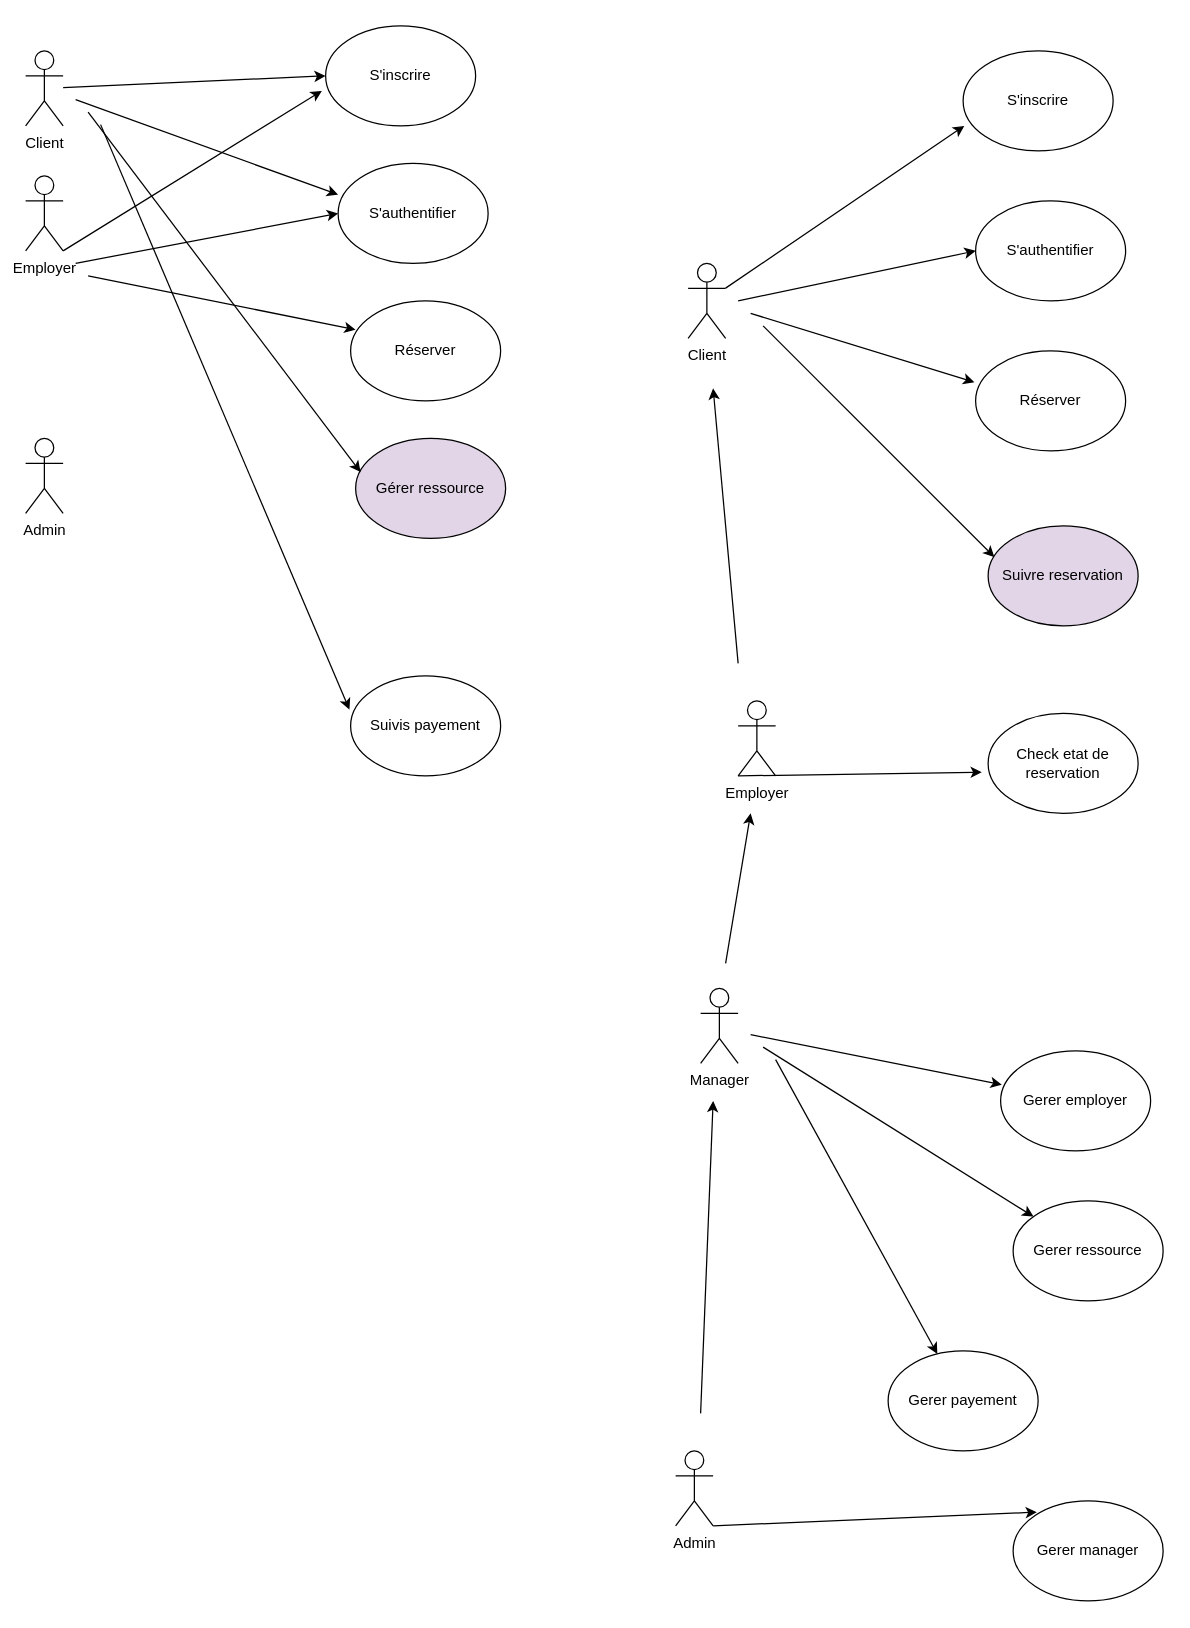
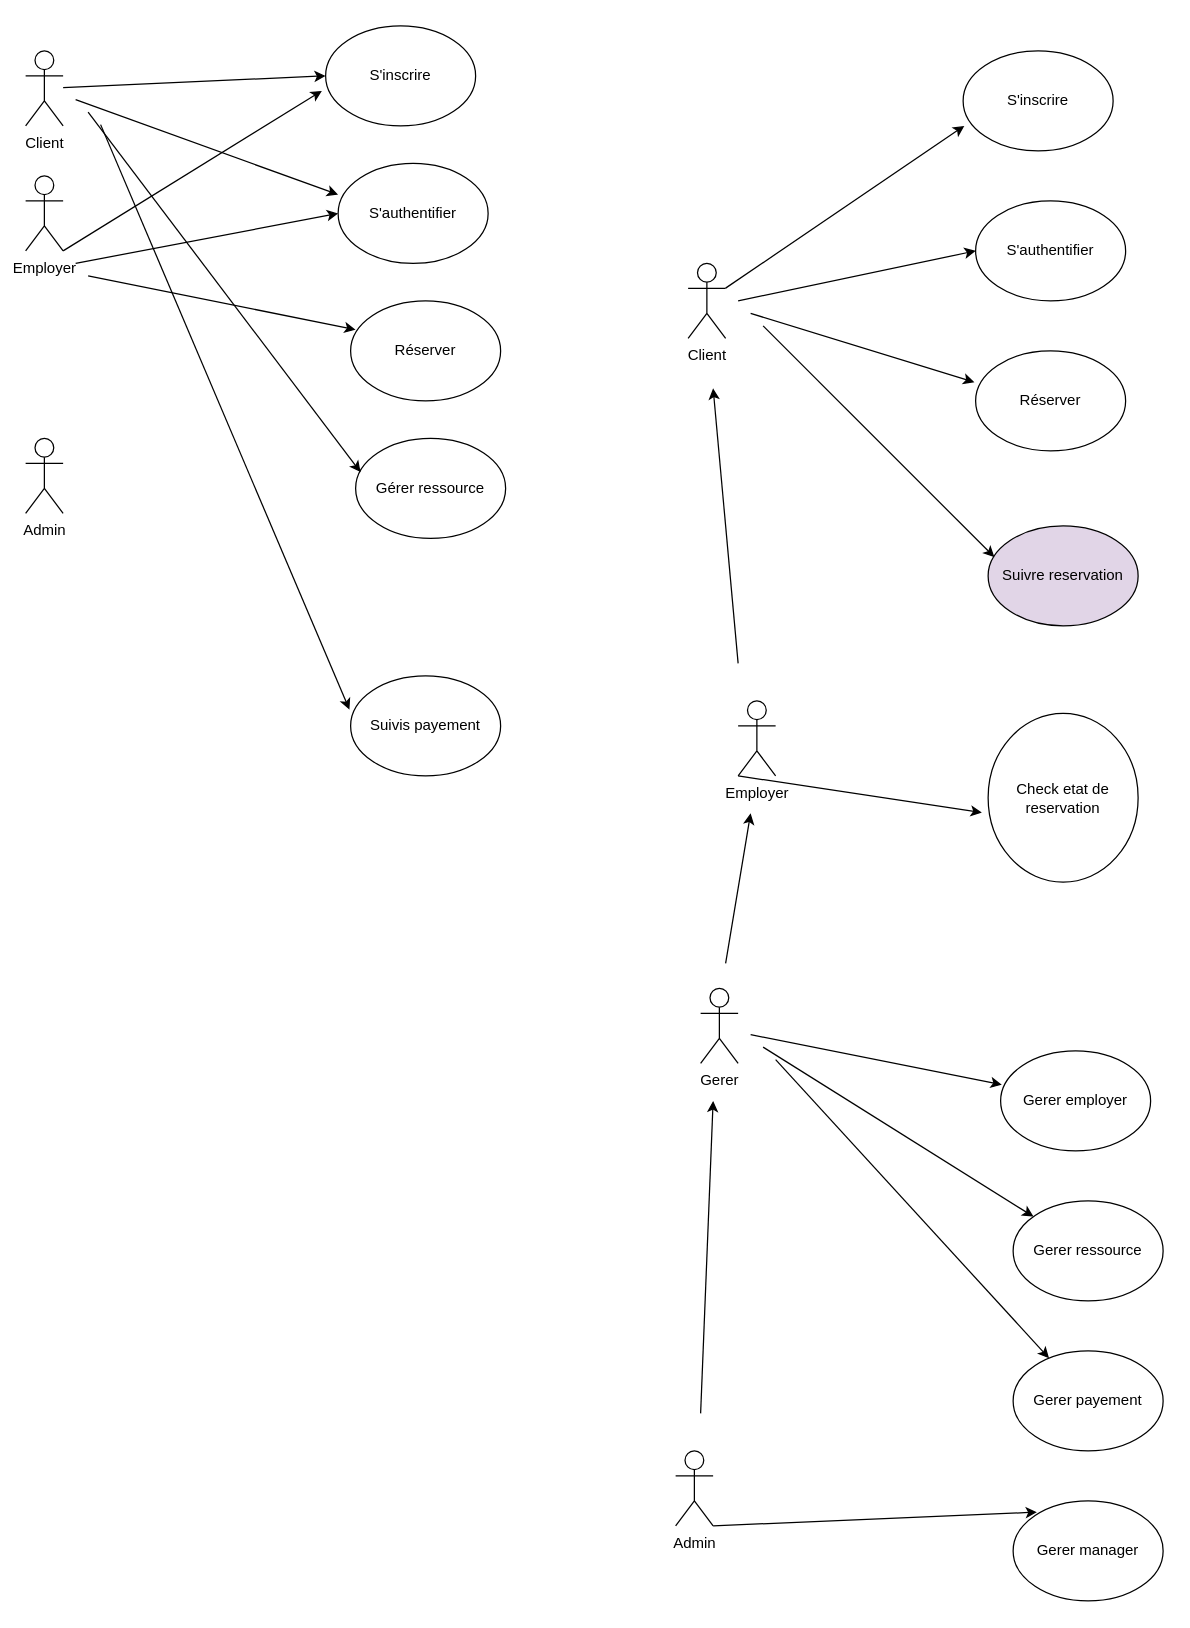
(431, 488) -> (431, 488)
(1063, 763) -> (1063, 798)
(720, 1081) -> (720, 1081)
(963, 1401) -> (1088, 1401)
